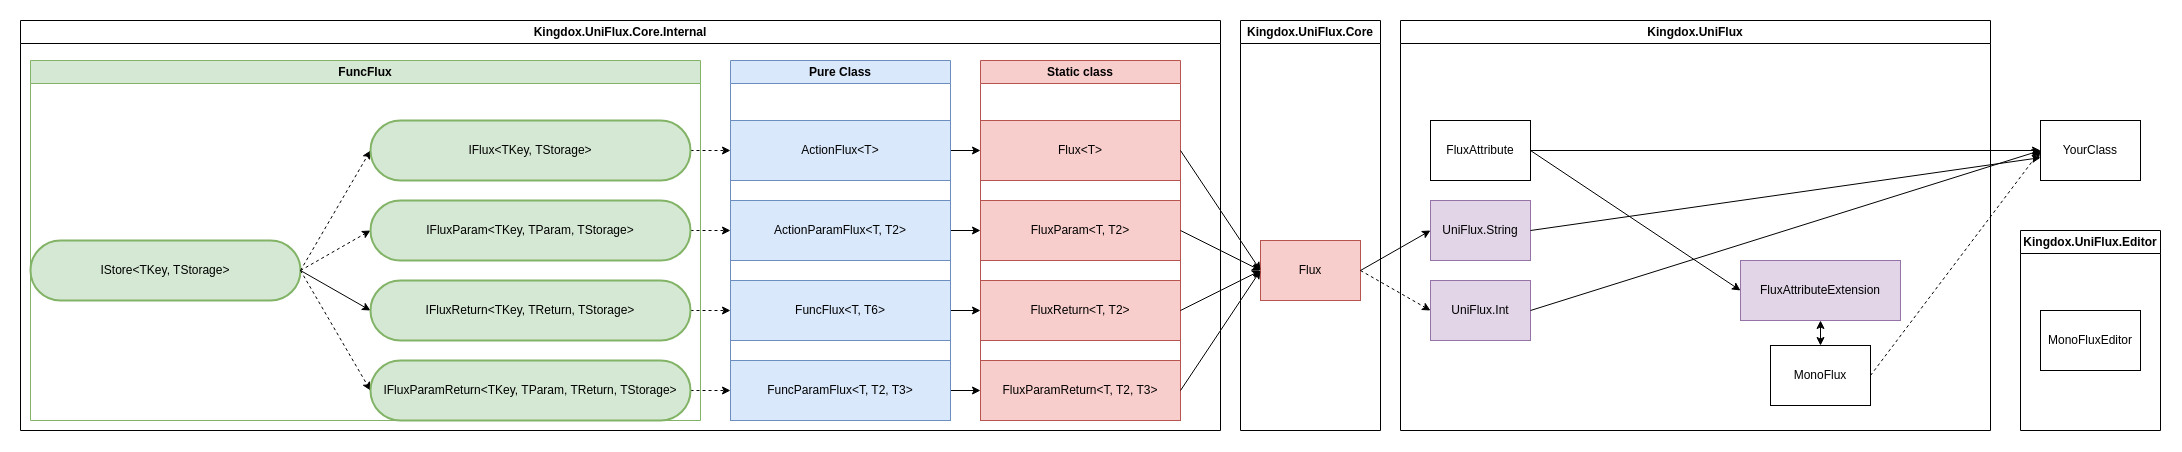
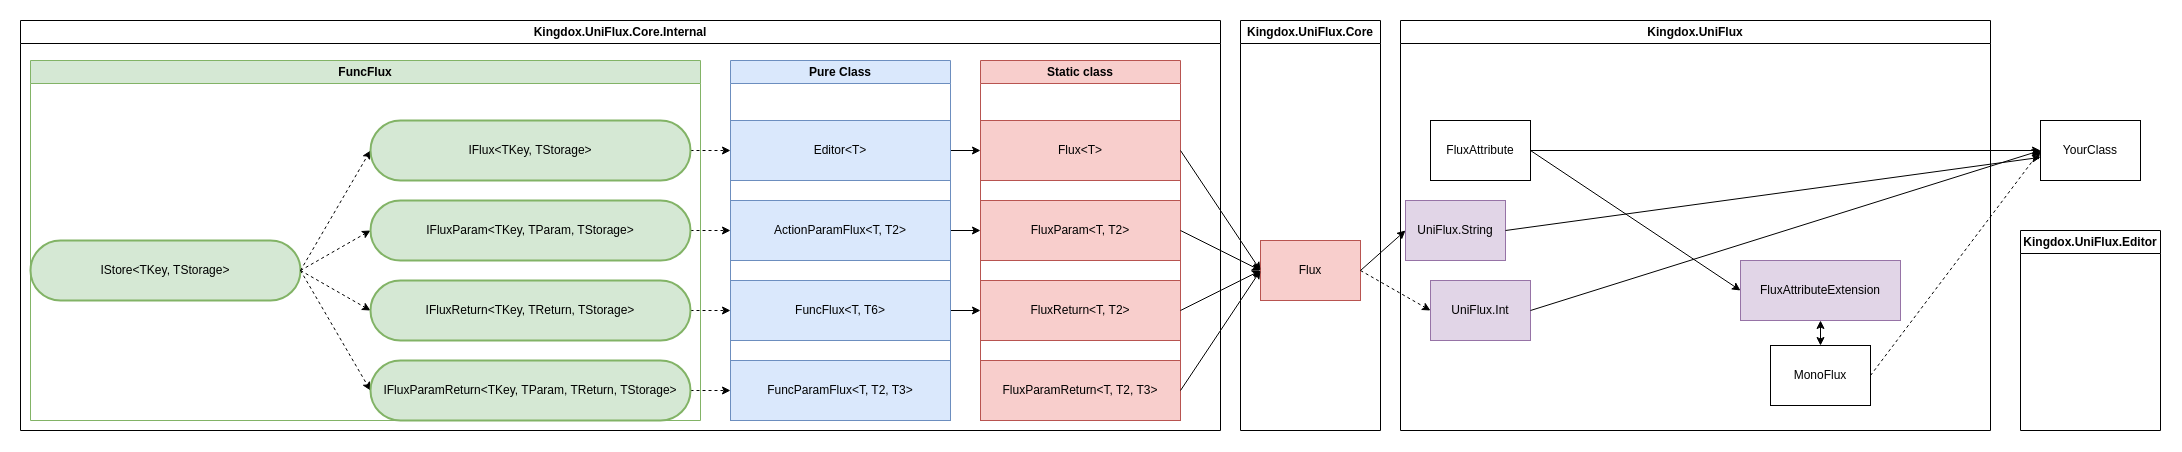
(841, 151) -> (841, 151)
(1481, 231) -> (1456, 231)
(334, 289) -> (334, 289)
(2091, 341) -> none
(963, 391) -> none
